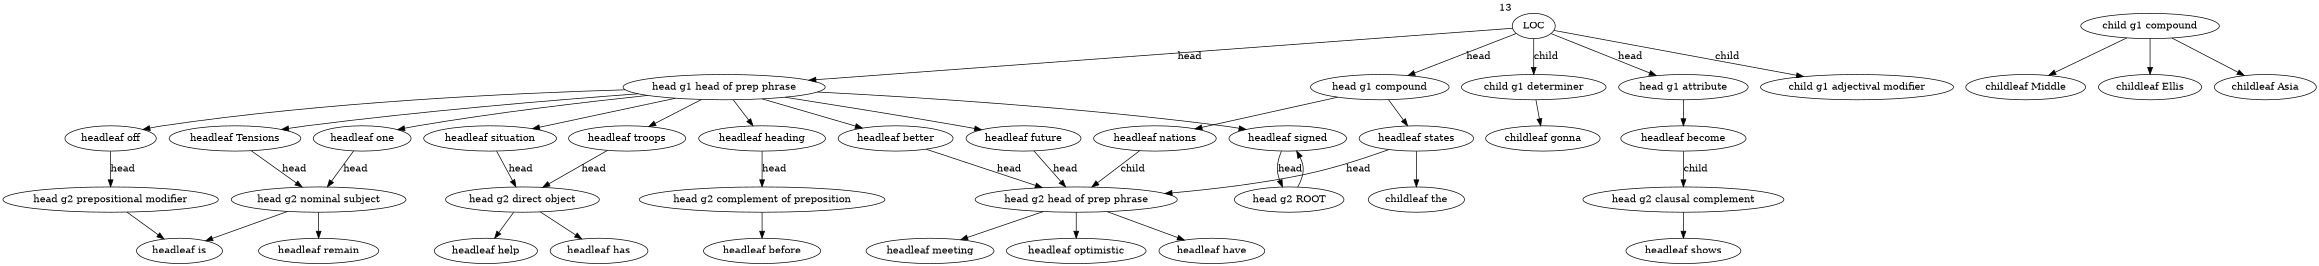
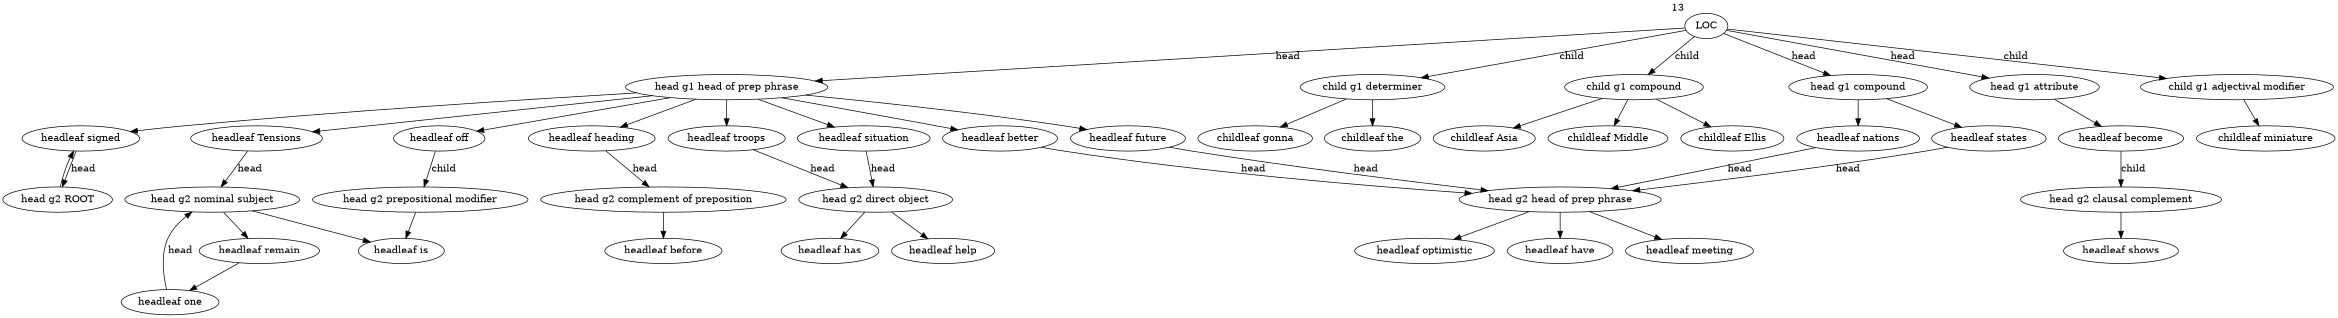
none -> (1674, 53)
(526, 110) -> (217, 275)
none -> (2266, 138)
(1416, 165) -> (1373, 109)
(123, 169) -> (444, 169)
(1133, 169) -> (1740, 169)
